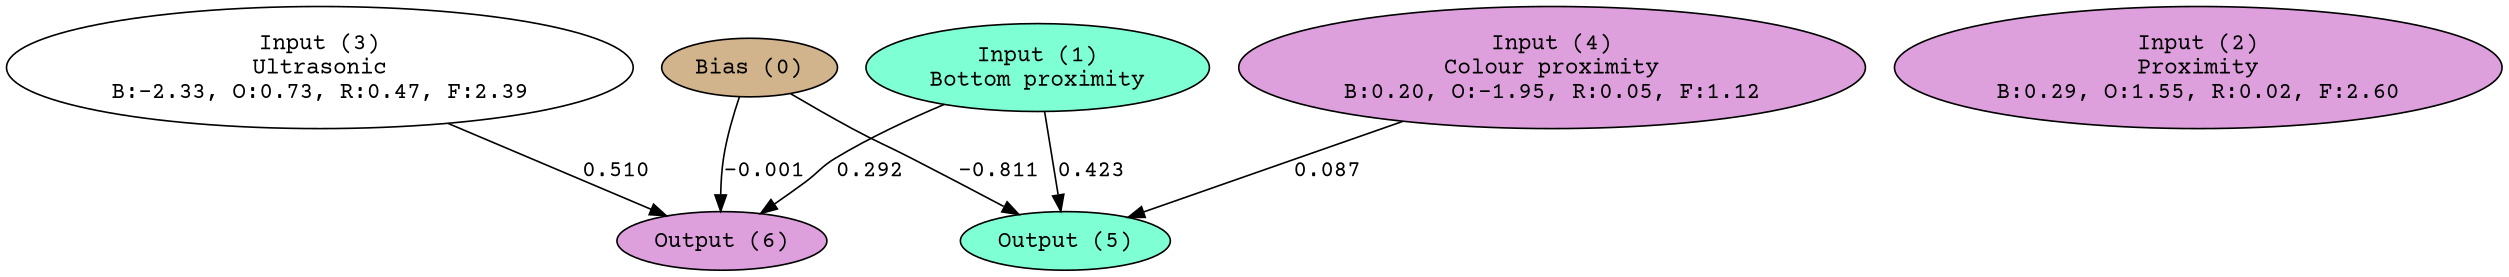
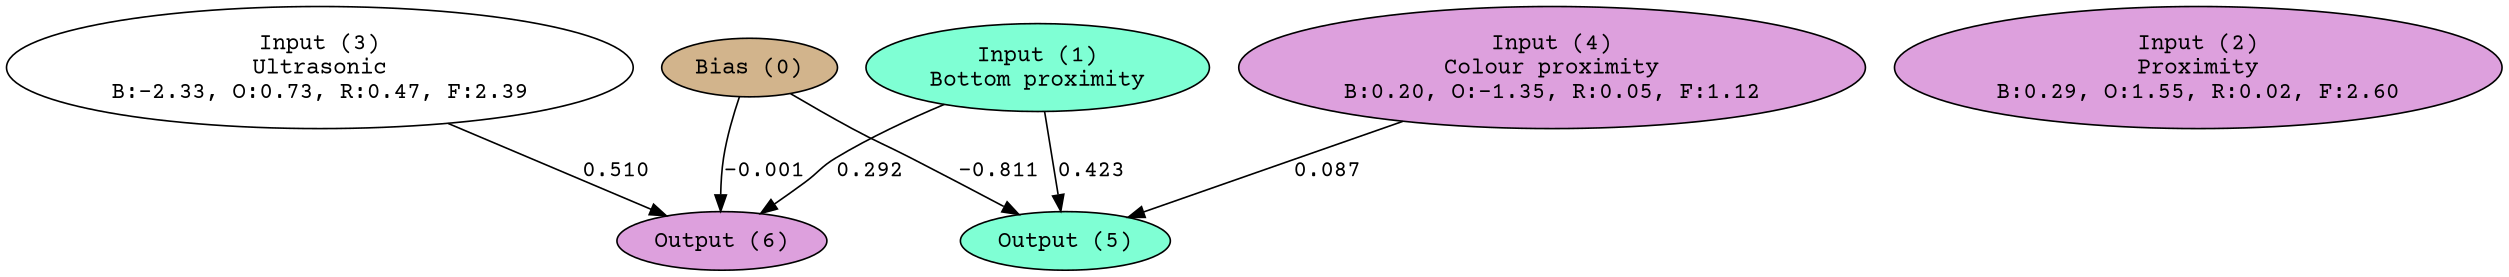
(1552, 68) -> (1552, 68)
